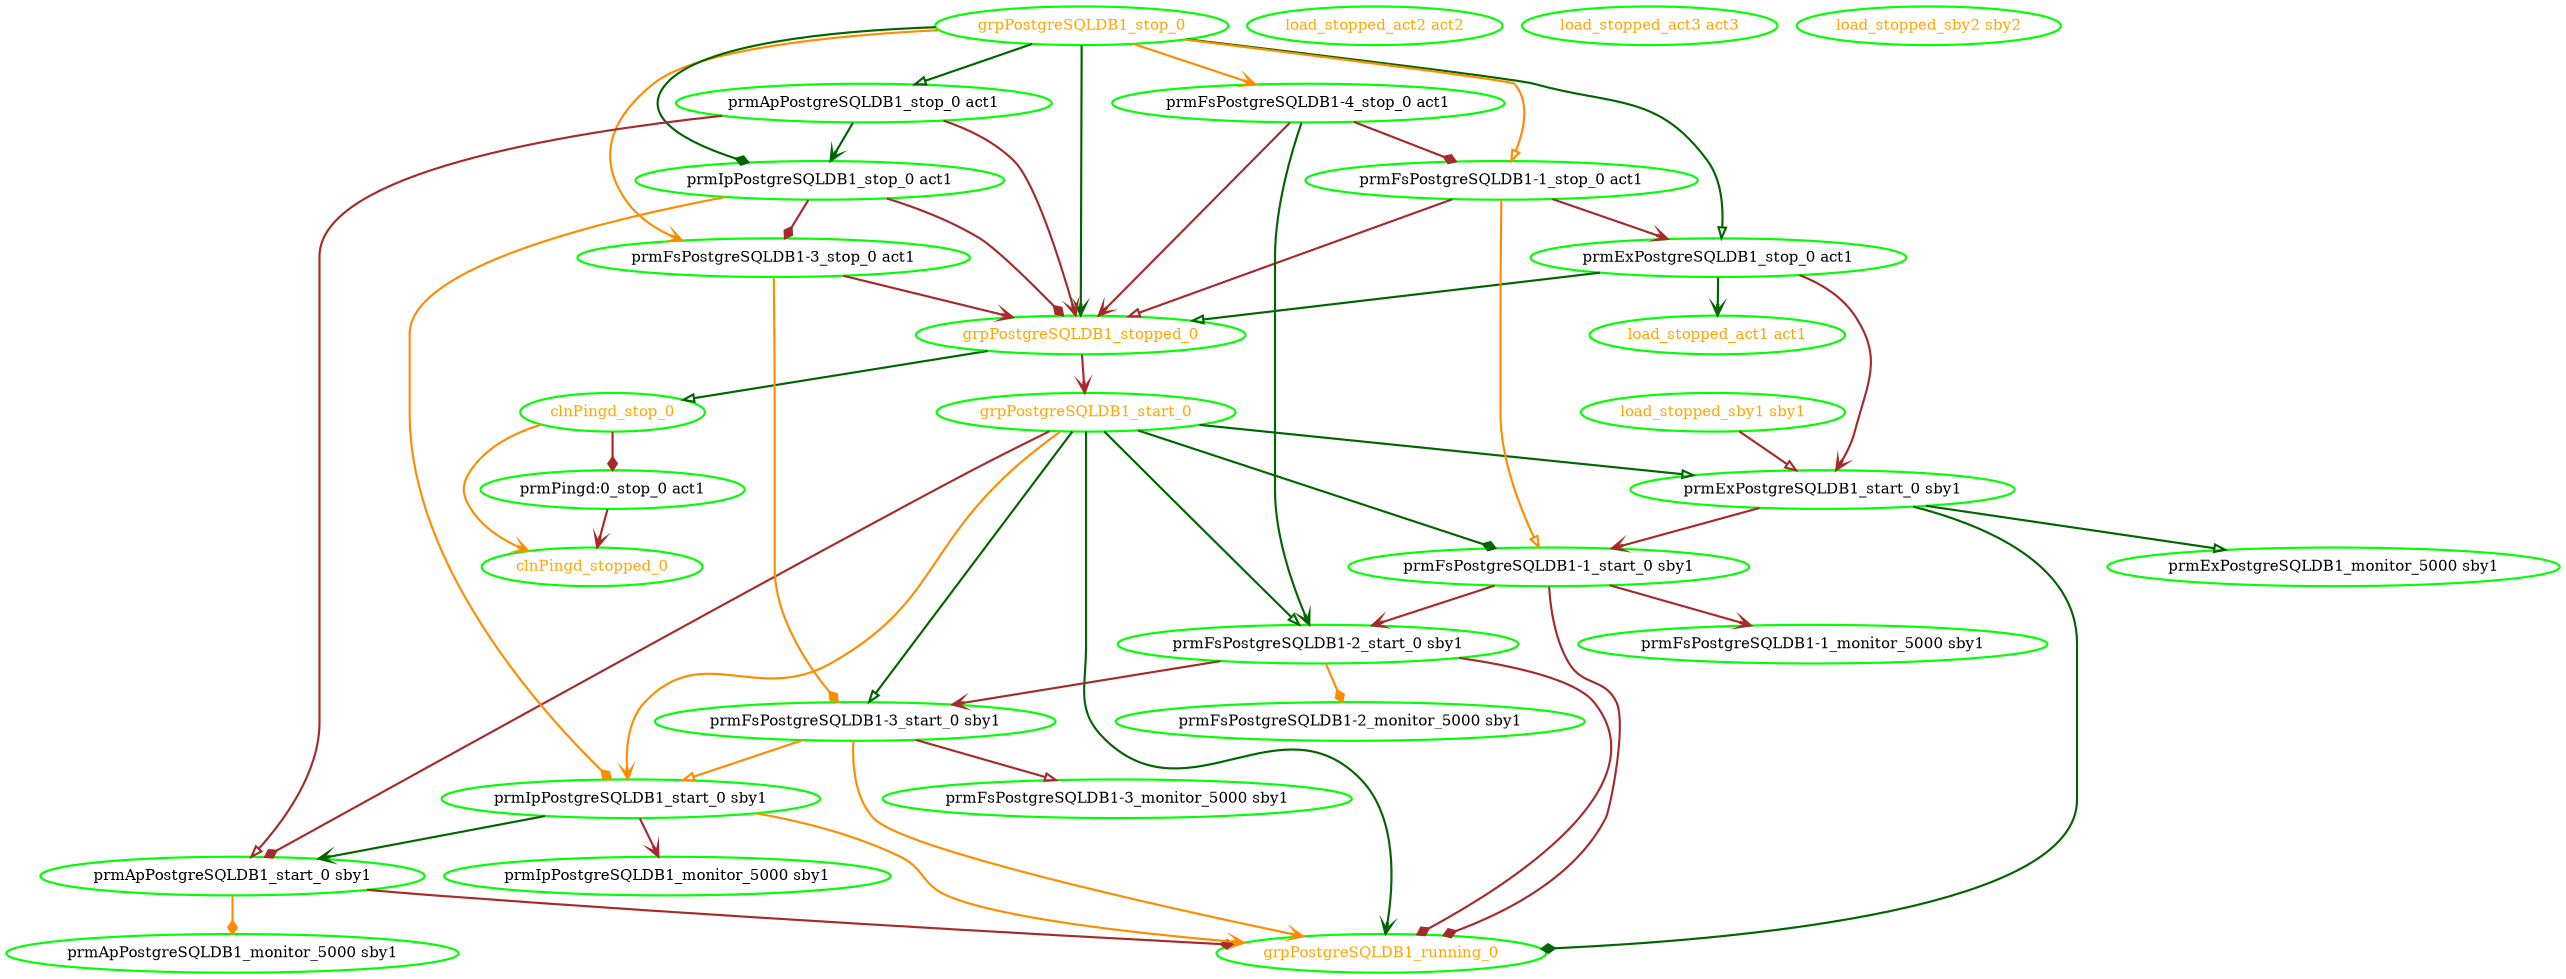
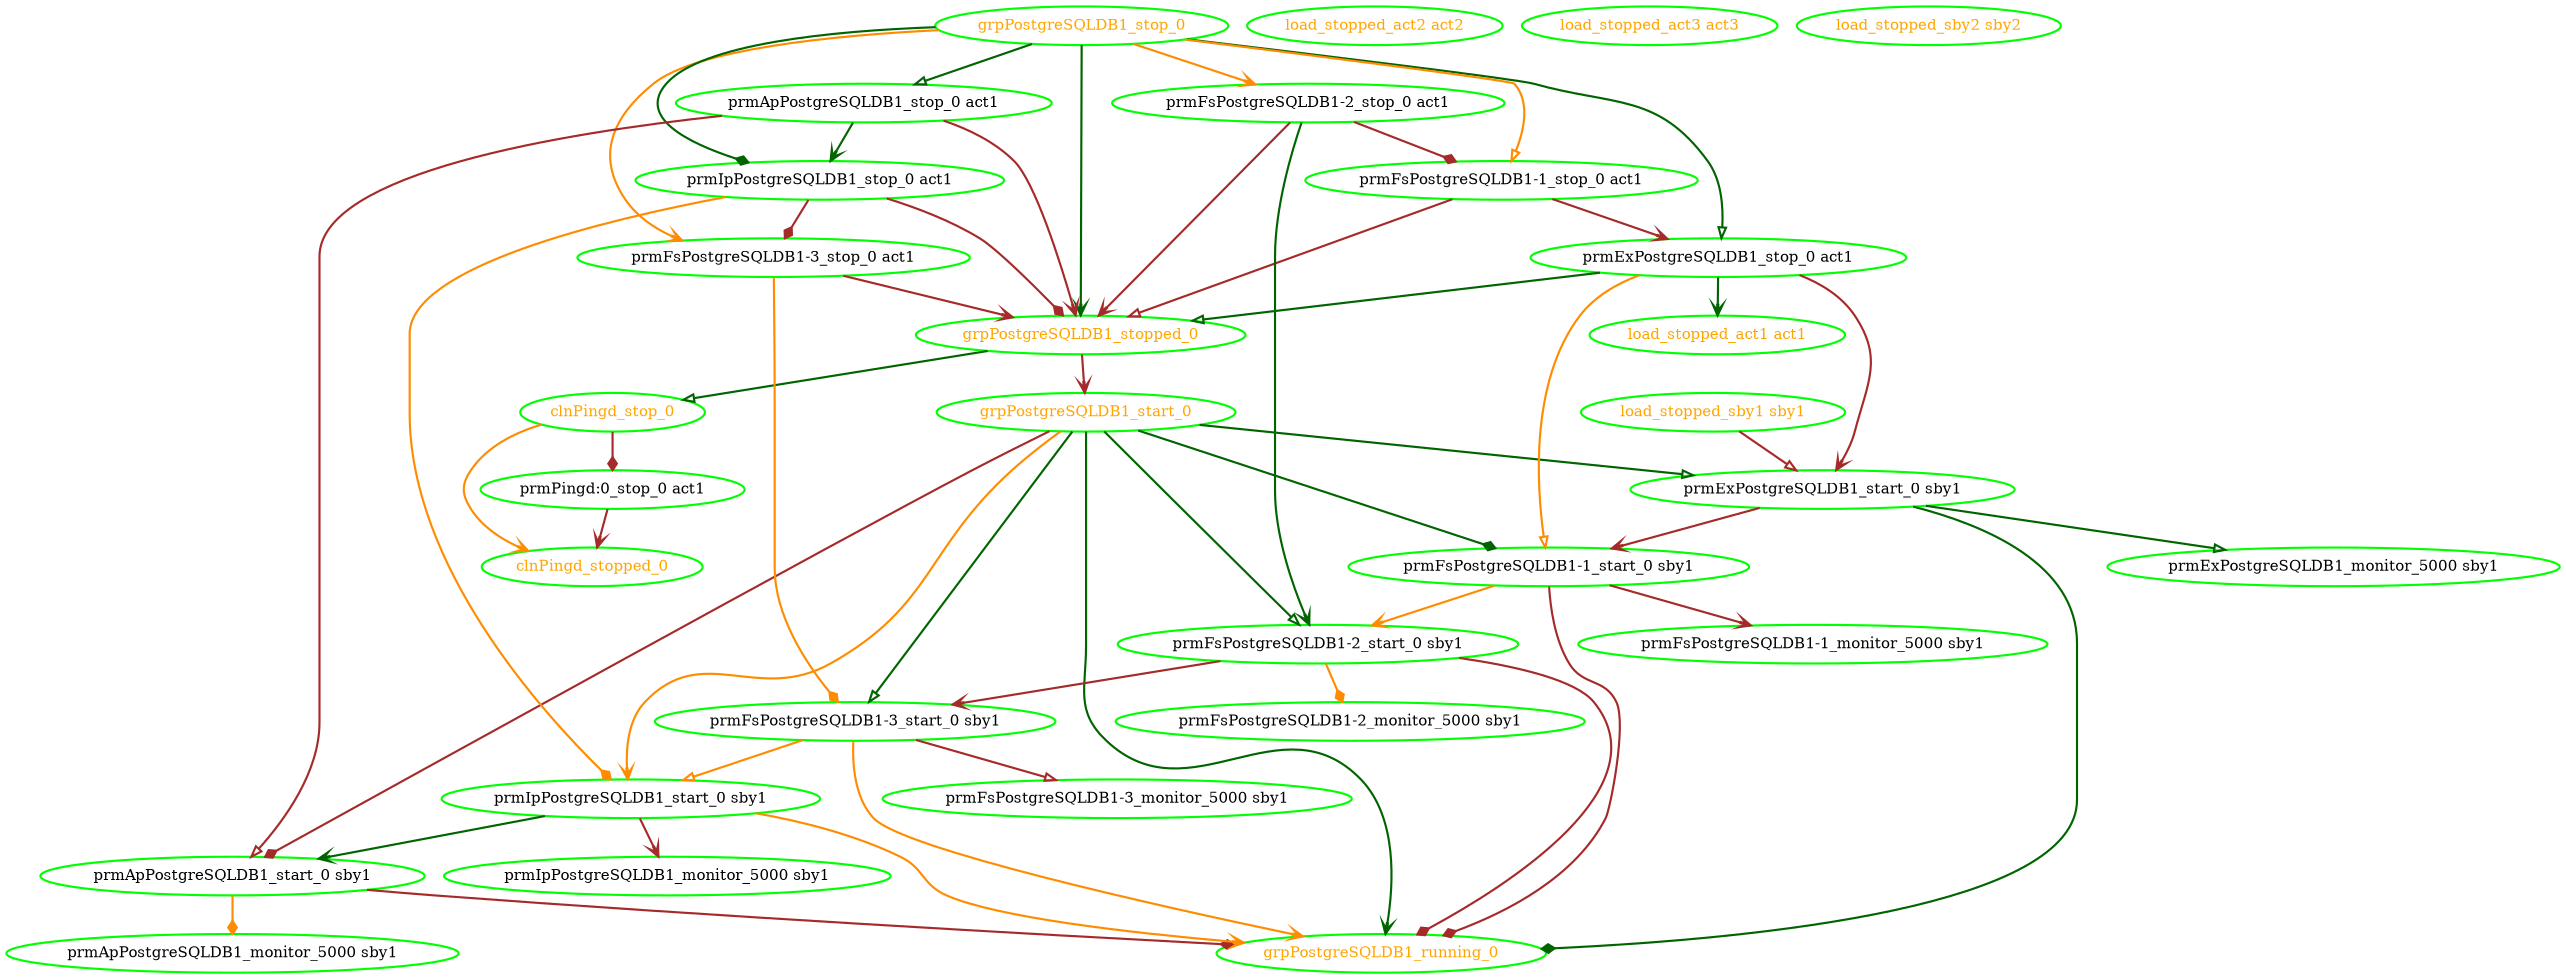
(1308, 103) -> (1308, 103)
(1500, 371) -> (1548, 387)
(1439, 604) -> (1439, 604)
